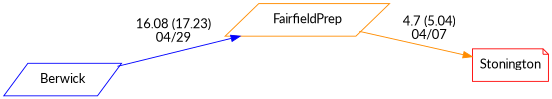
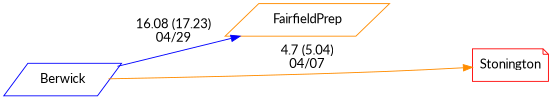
(411, 43) -> (286, 75)
